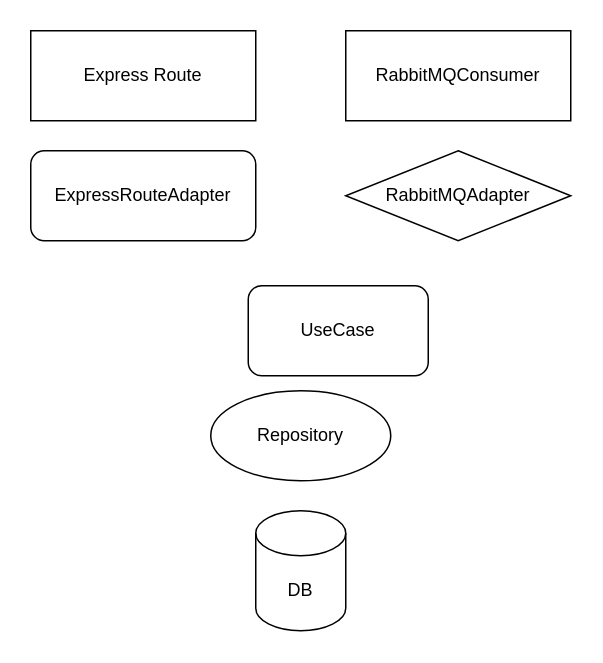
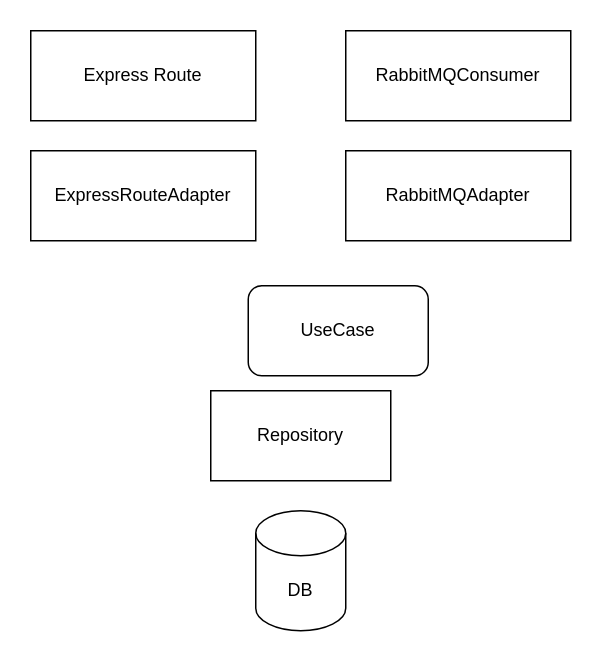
(143, 196) -> (143, 196)
(458, 196) -> (458, 196)
(301, 436) -> (301, 436)
